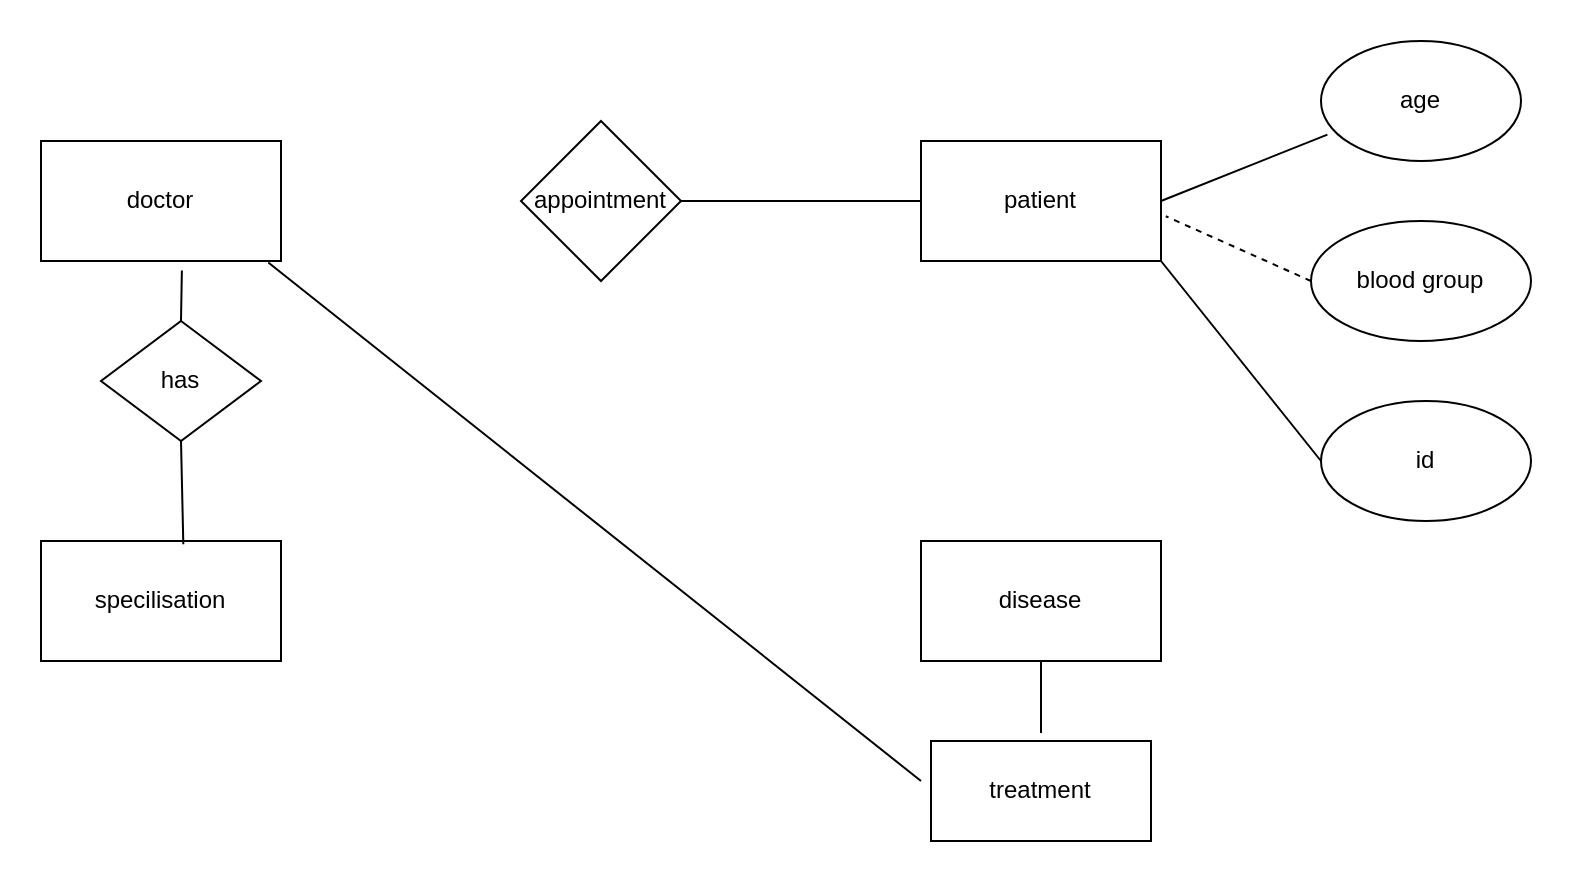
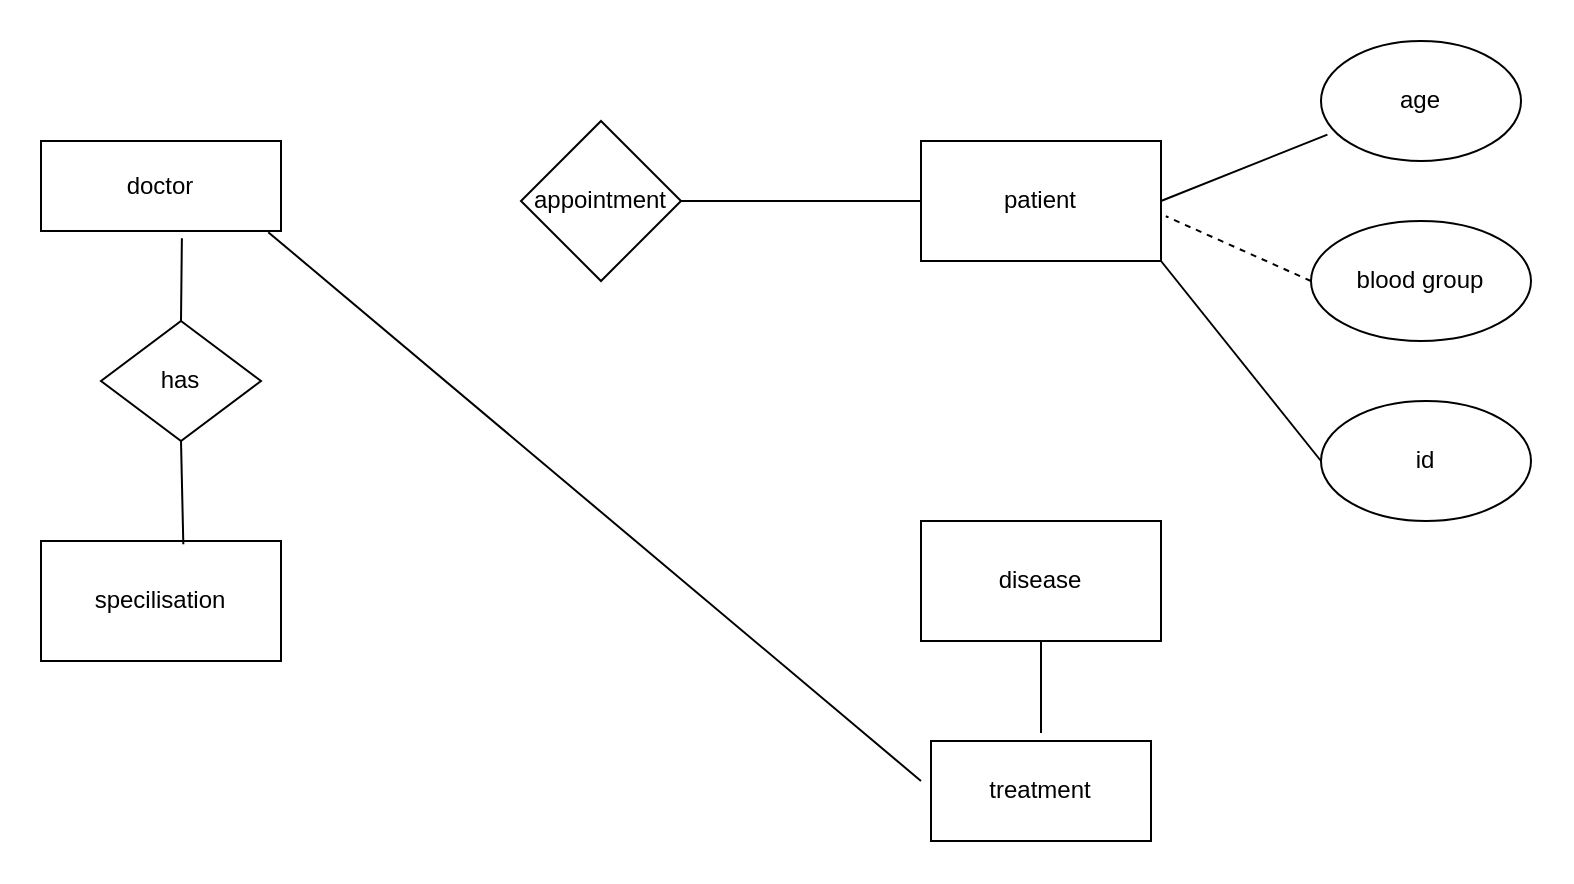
(161, 201) -> (161, 186)
(1041, 601) -> (1041, 581)
